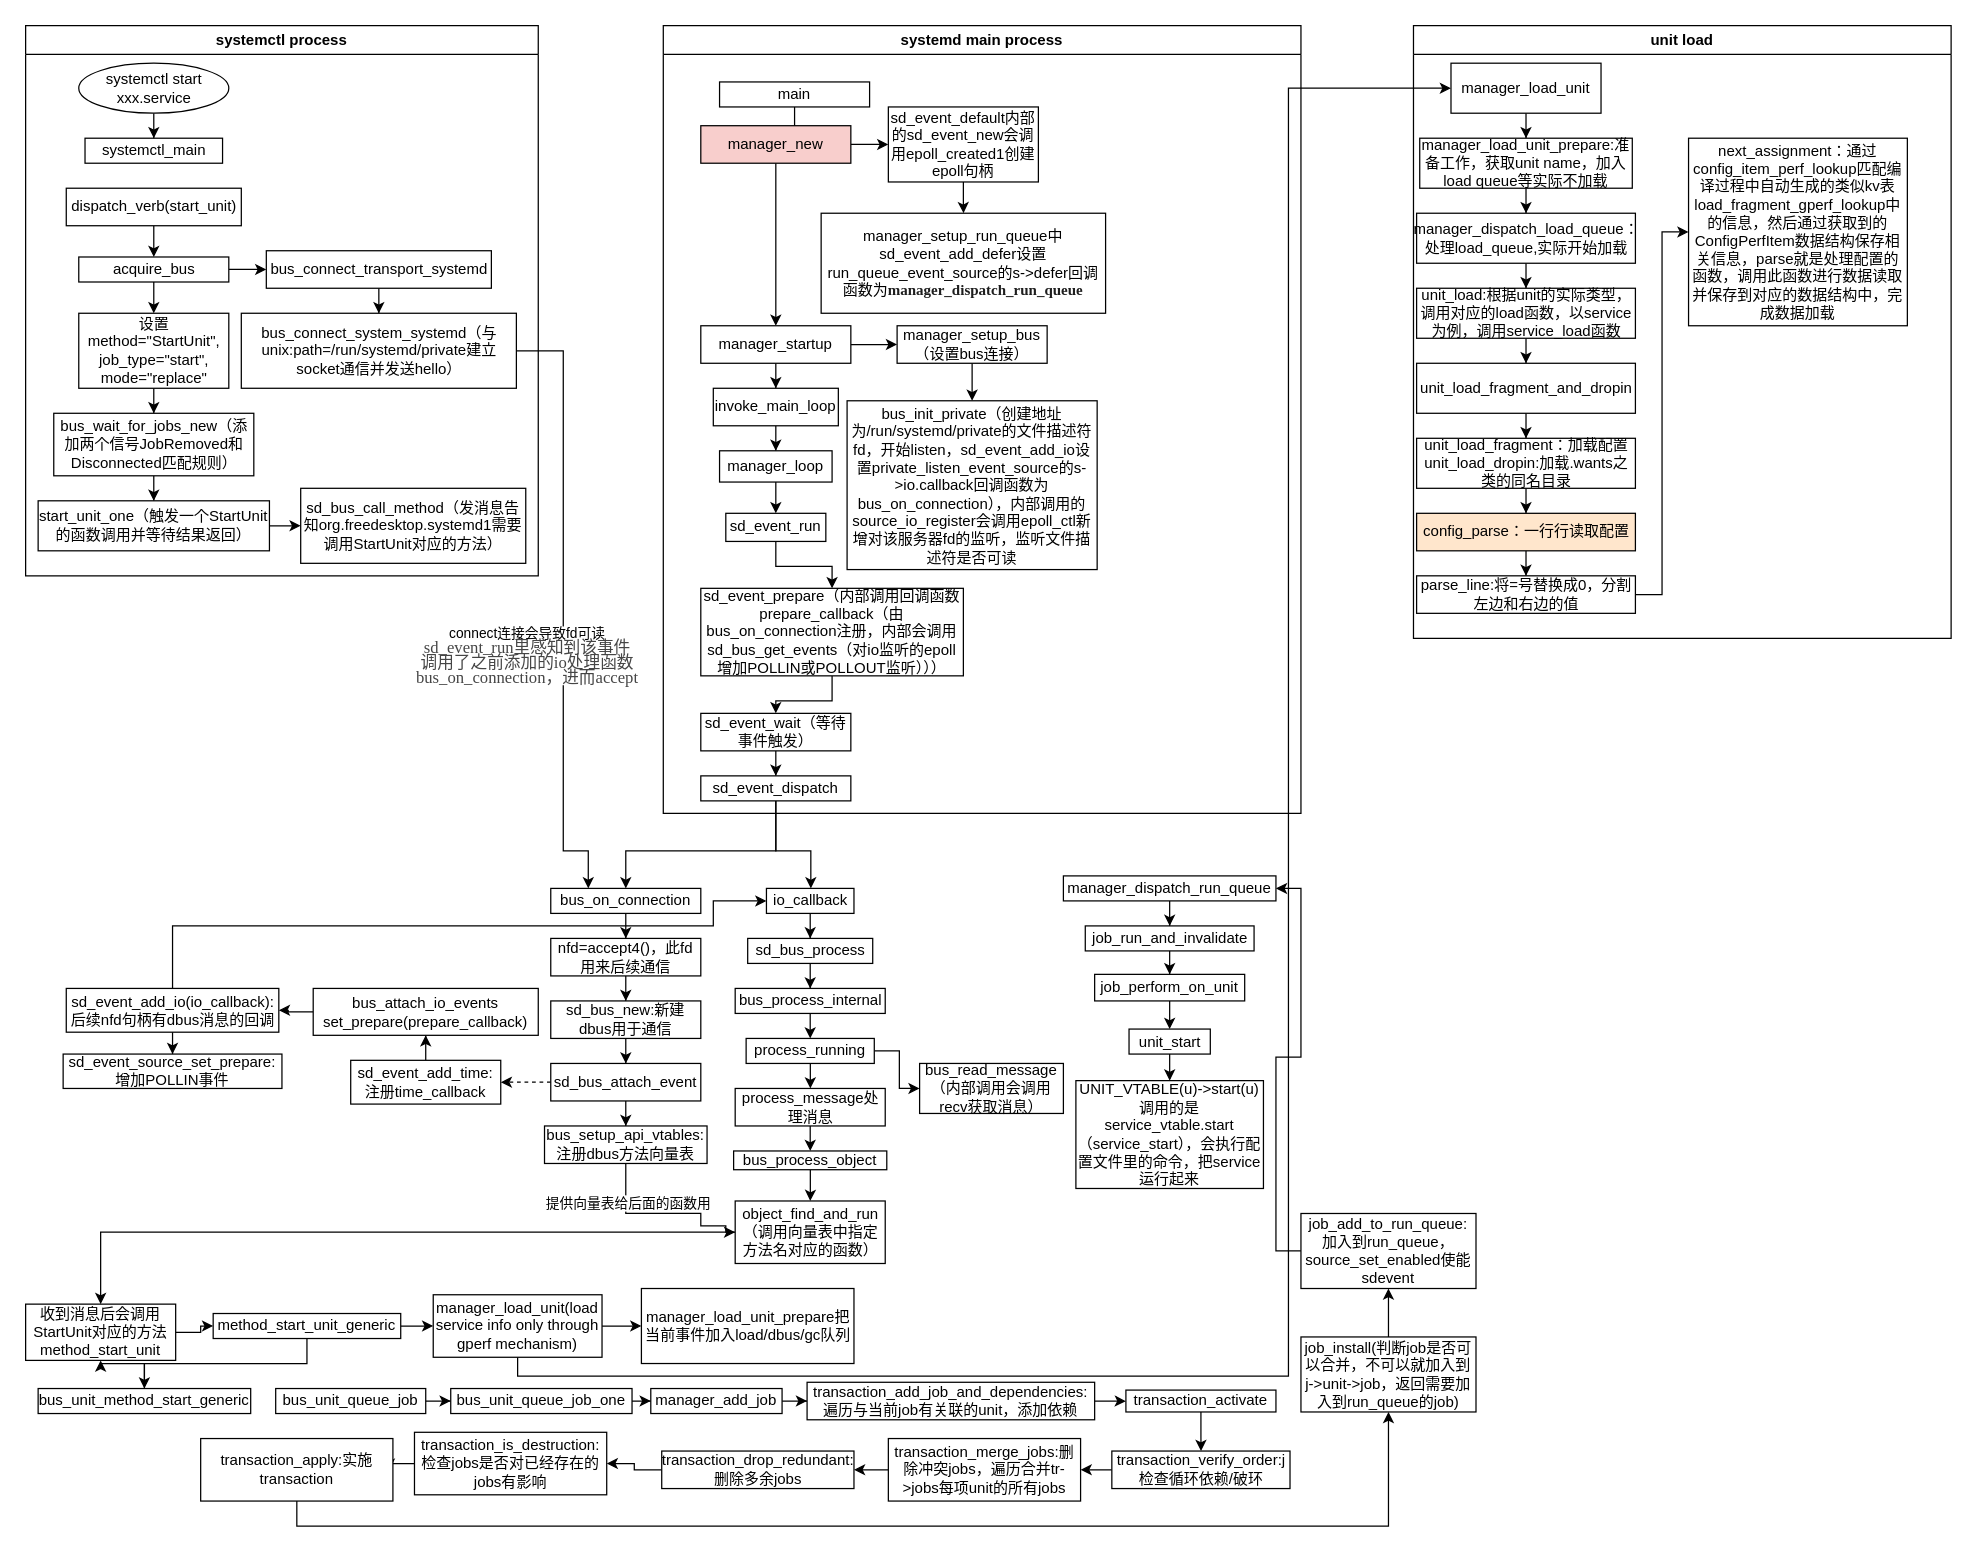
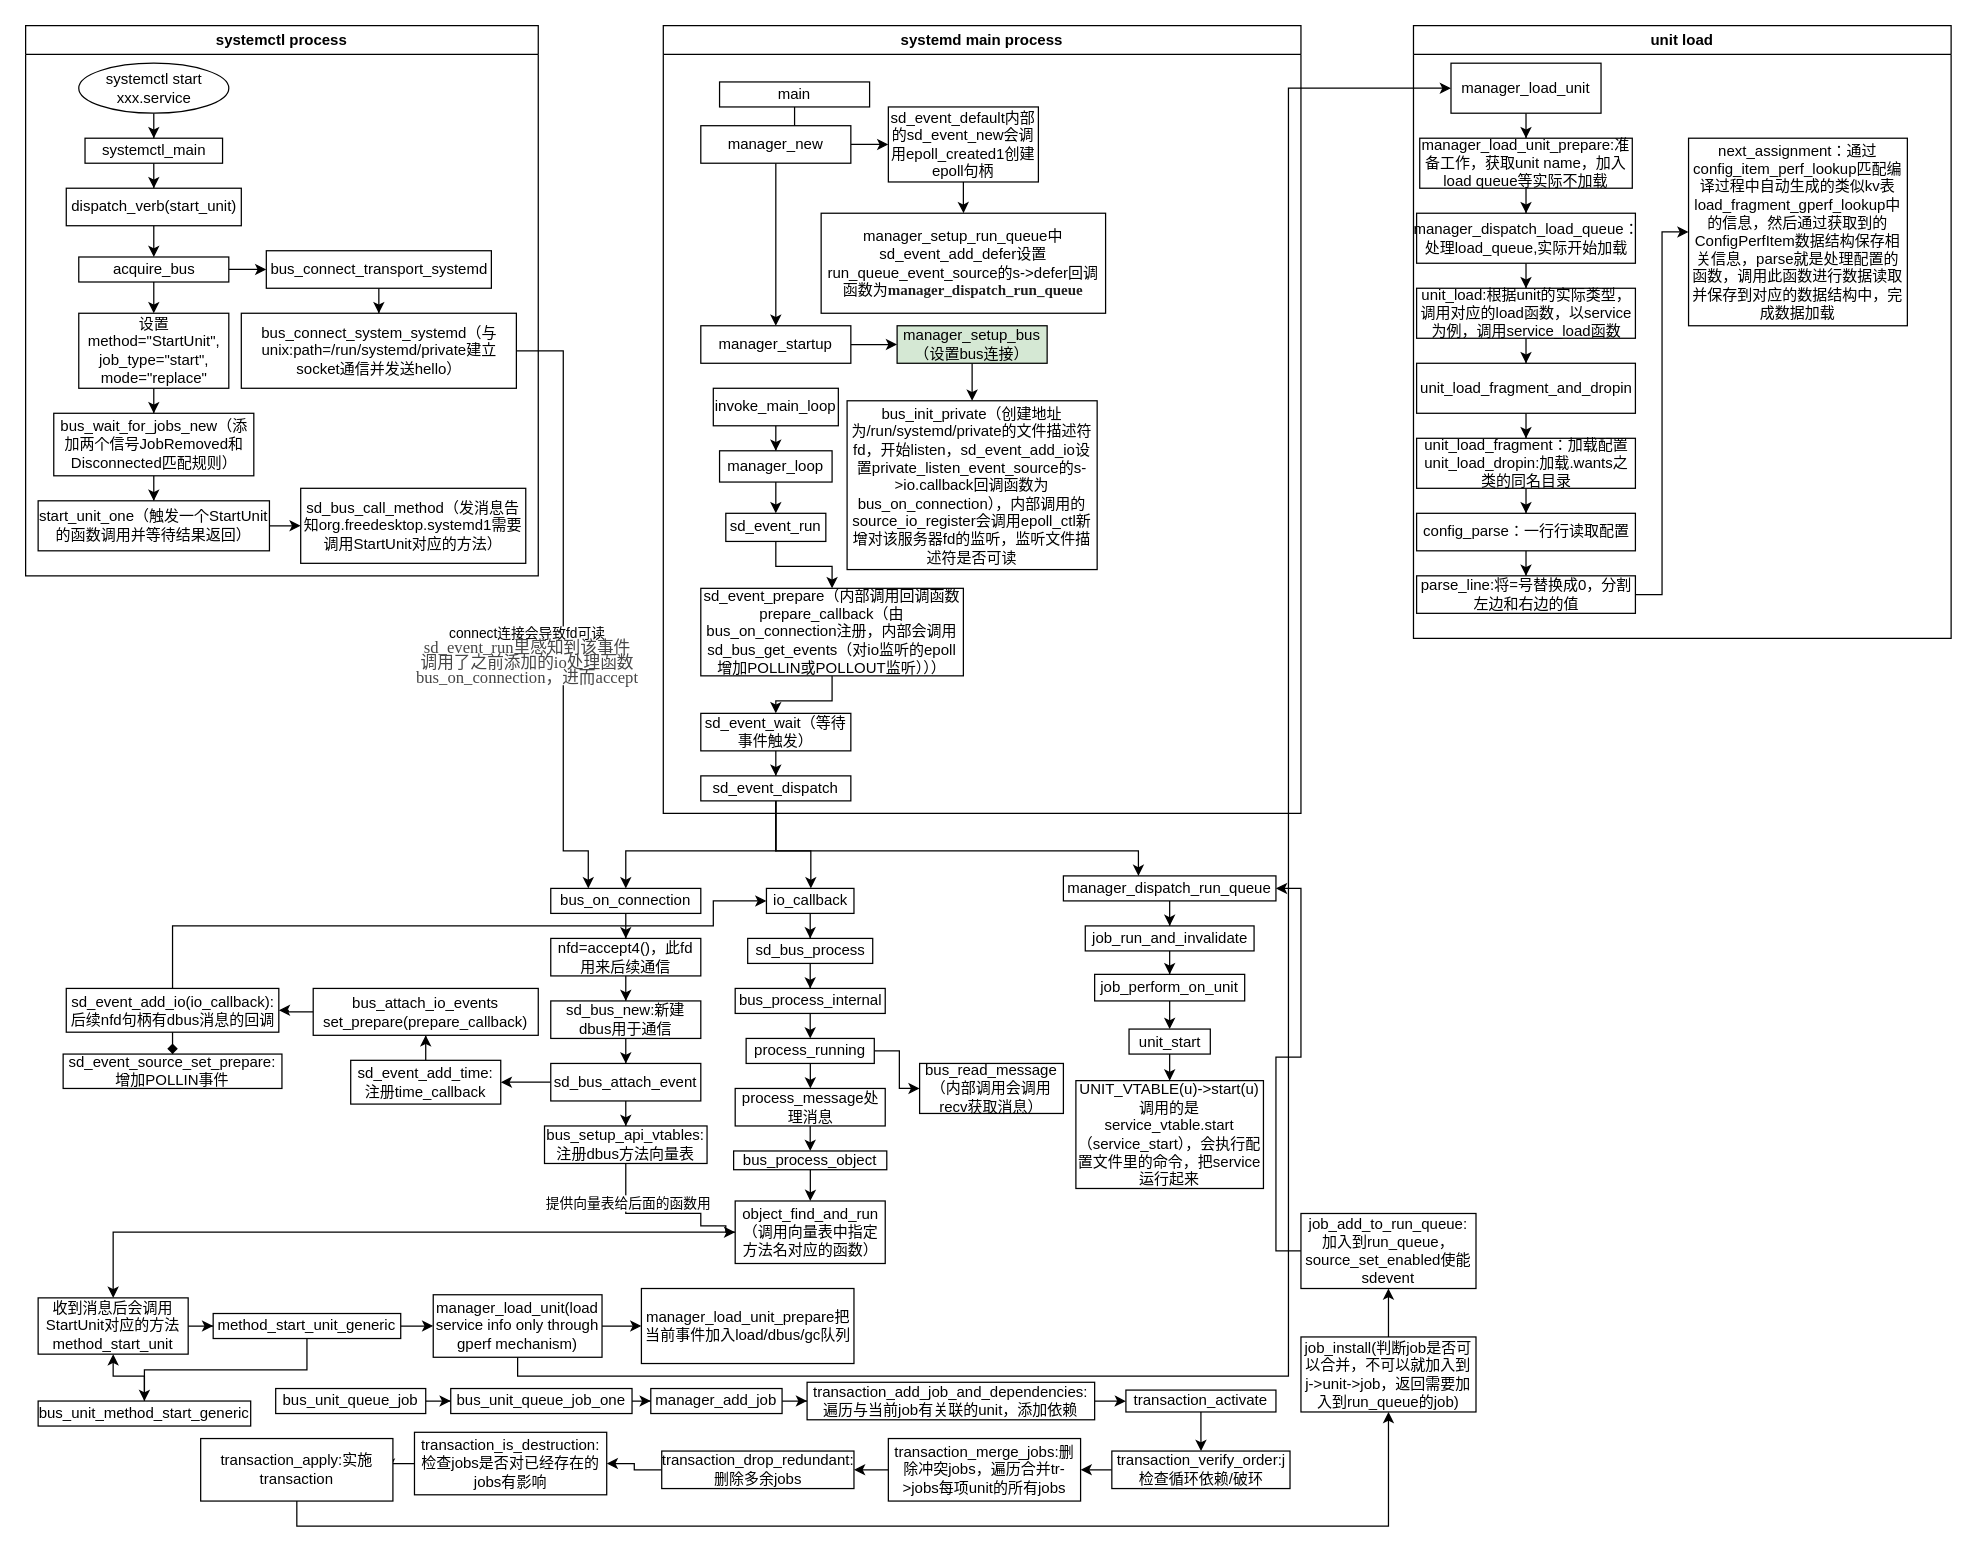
(776, 144) -> (776, 144)
none -> (154, 180)
(972, 344) -> (972, 344)
(776, 380) -> none
(1526, 532) -> (1526, 532)
none -> (984, 851)
(173, 1044) -> (173, 1043)
(530, 1082) -> (530, 1082)
(101, 1332) -> (113, 1326)
(144, 1401) -> (144, 1413)
